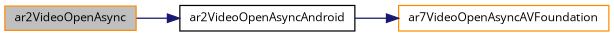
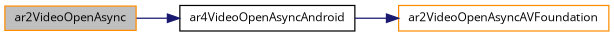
(267, 18) -> (267, 18)
(504, 18) -> (504, 18)
